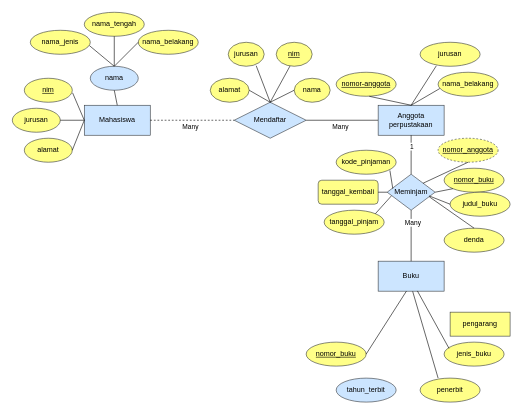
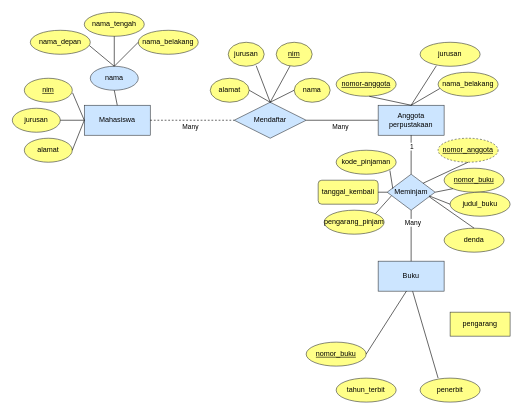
(60, 42) -> (60, 42)
(354, 222) -> (354, 222)
(434, 320) -> none
(474, 354) -> none
(366, 390) -> (366, 390)
